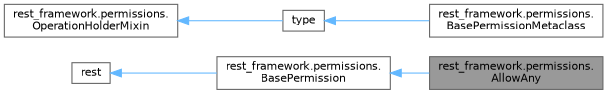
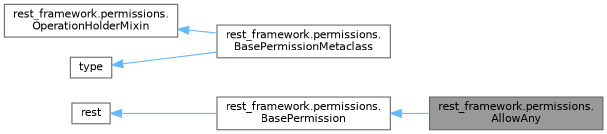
(236, 21) -> (203, 32)
